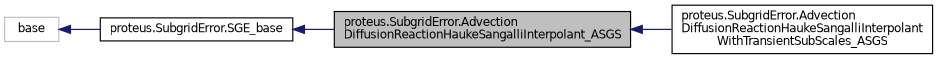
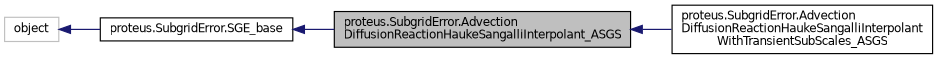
(32, 29) -> (32, 29)
